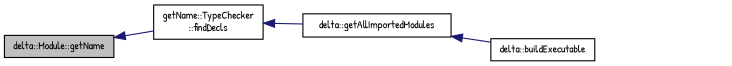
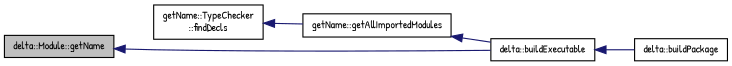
(377, 25) -> (377, 25)
(139, 33) -> (308, 51)
none -> (681, 50)
